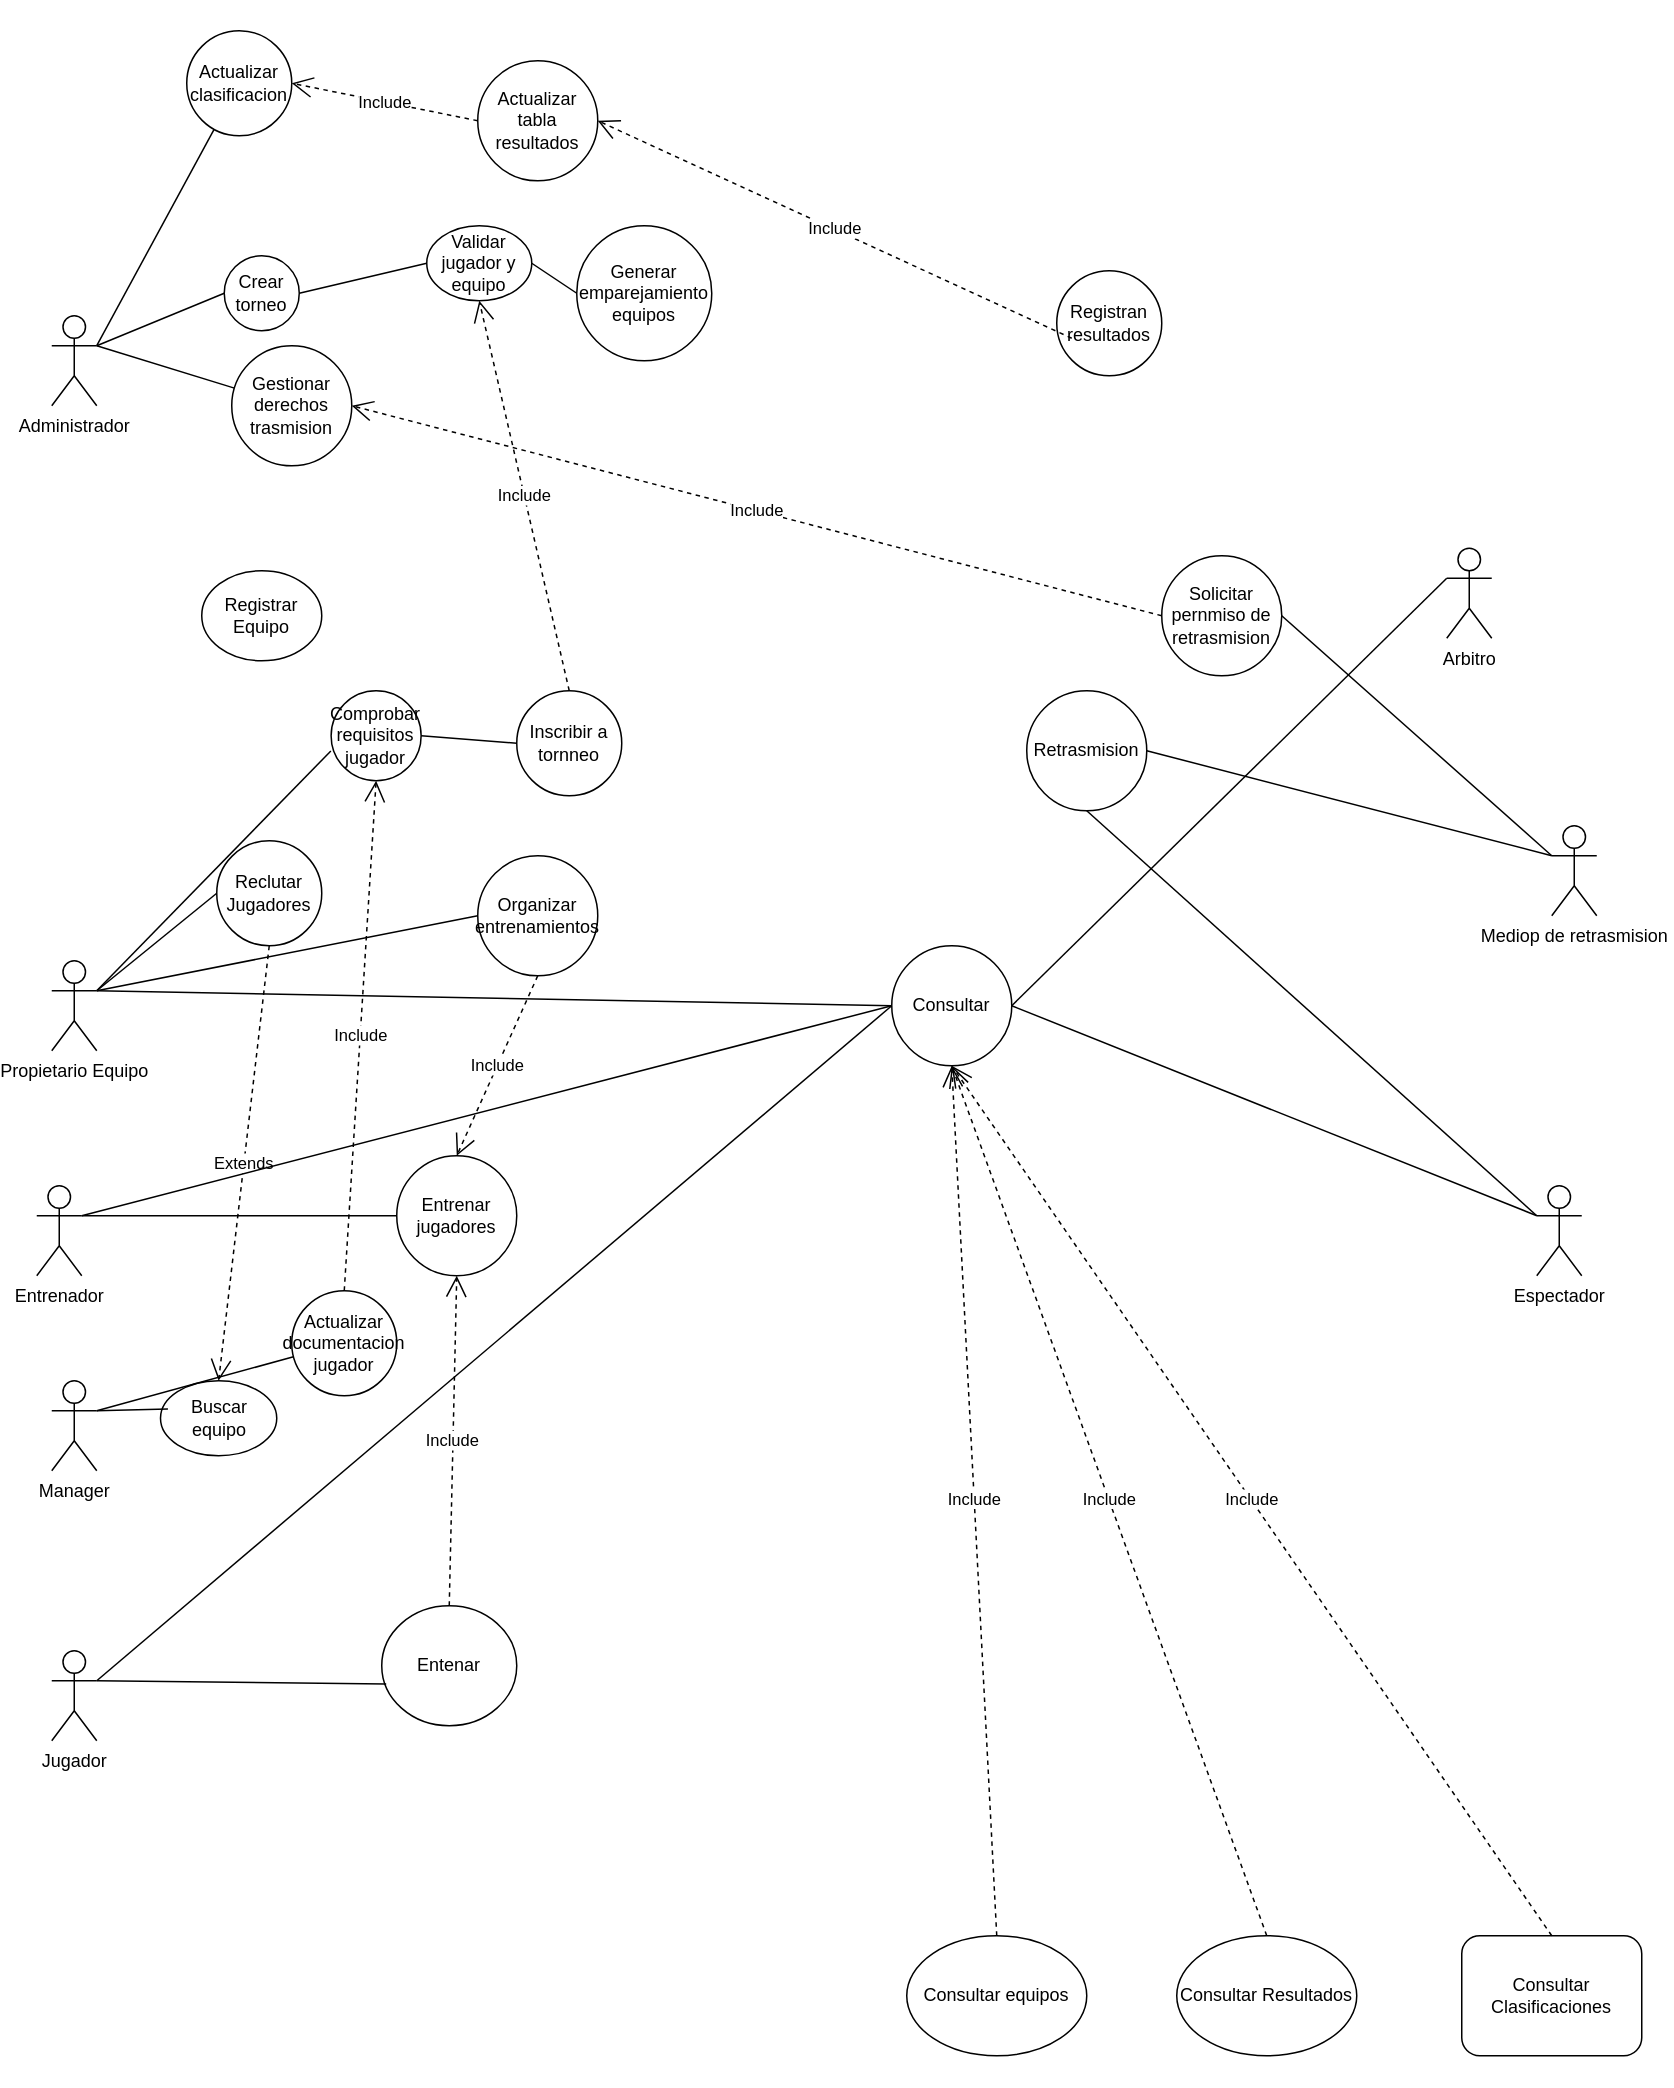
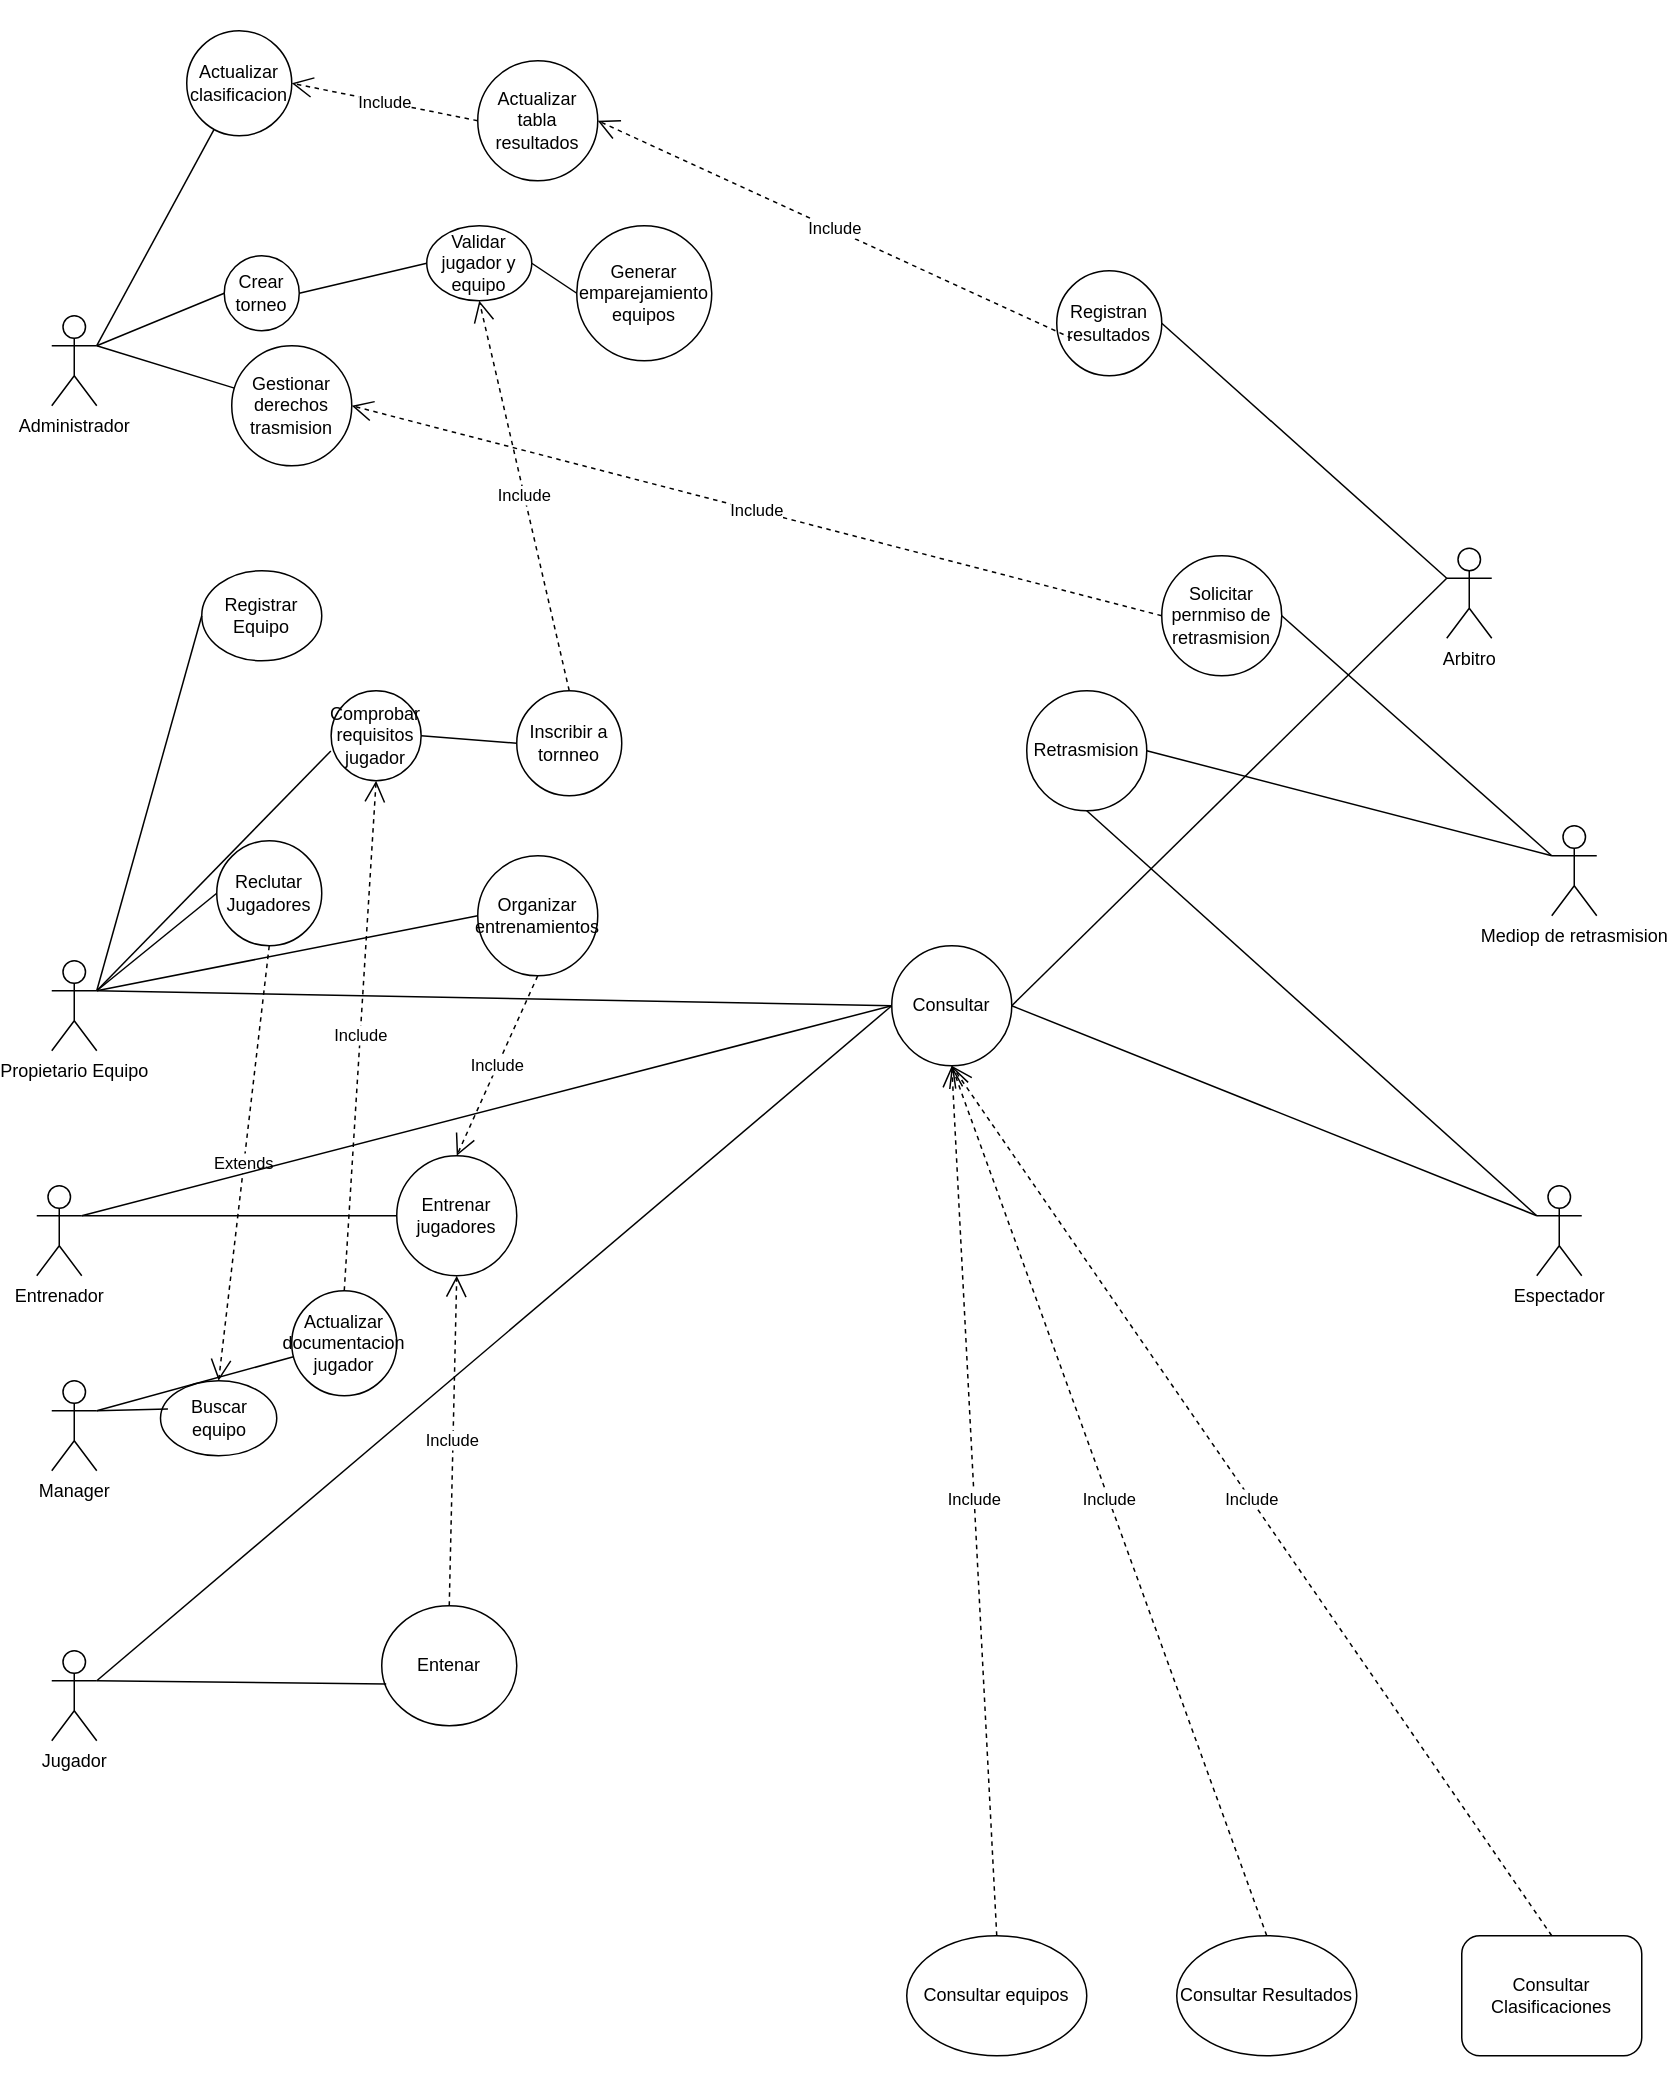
none -> (1303, 449)
none -> (150, 801)
